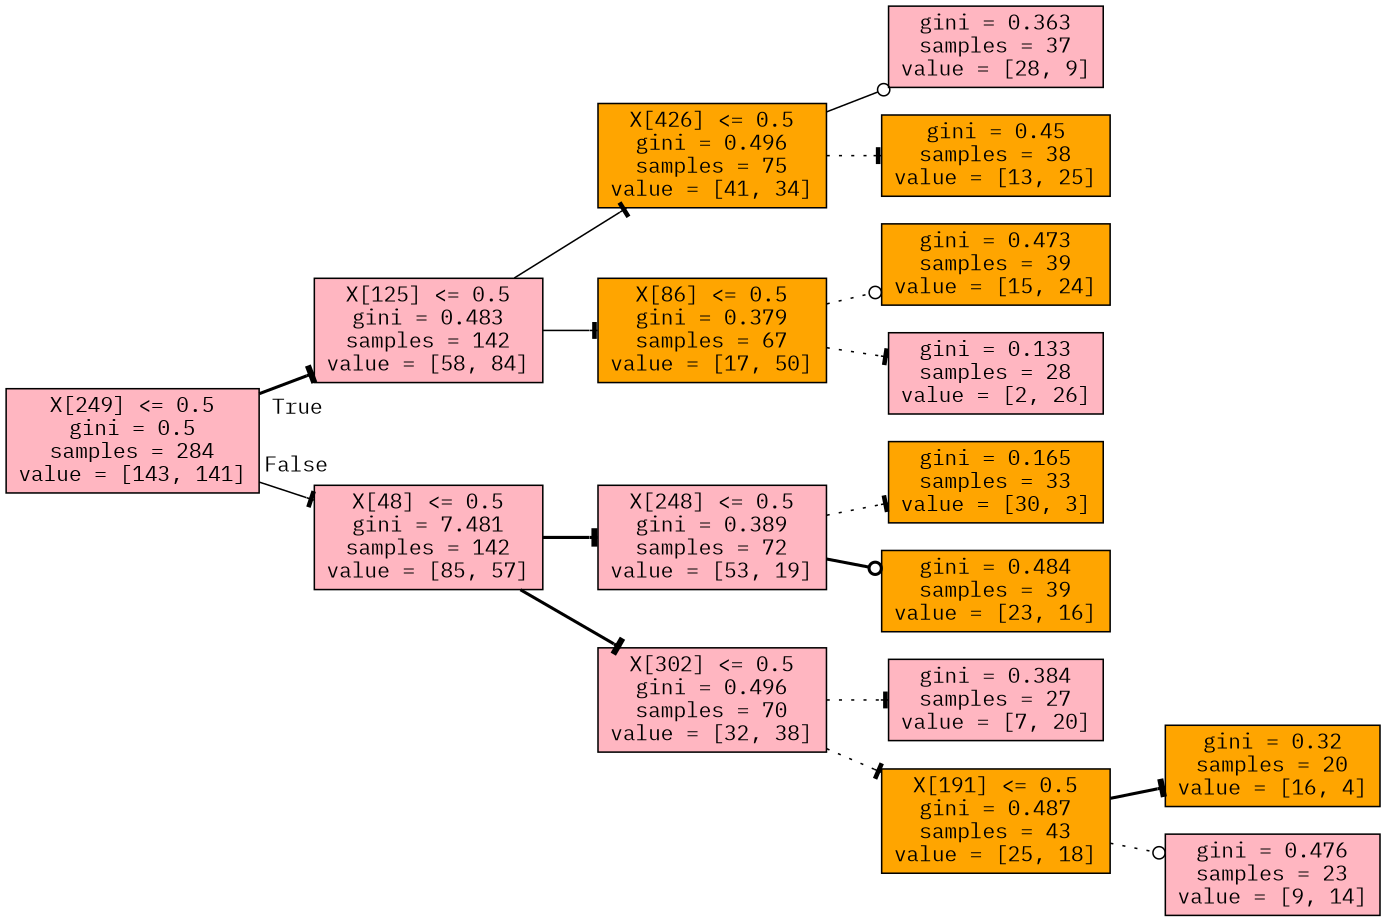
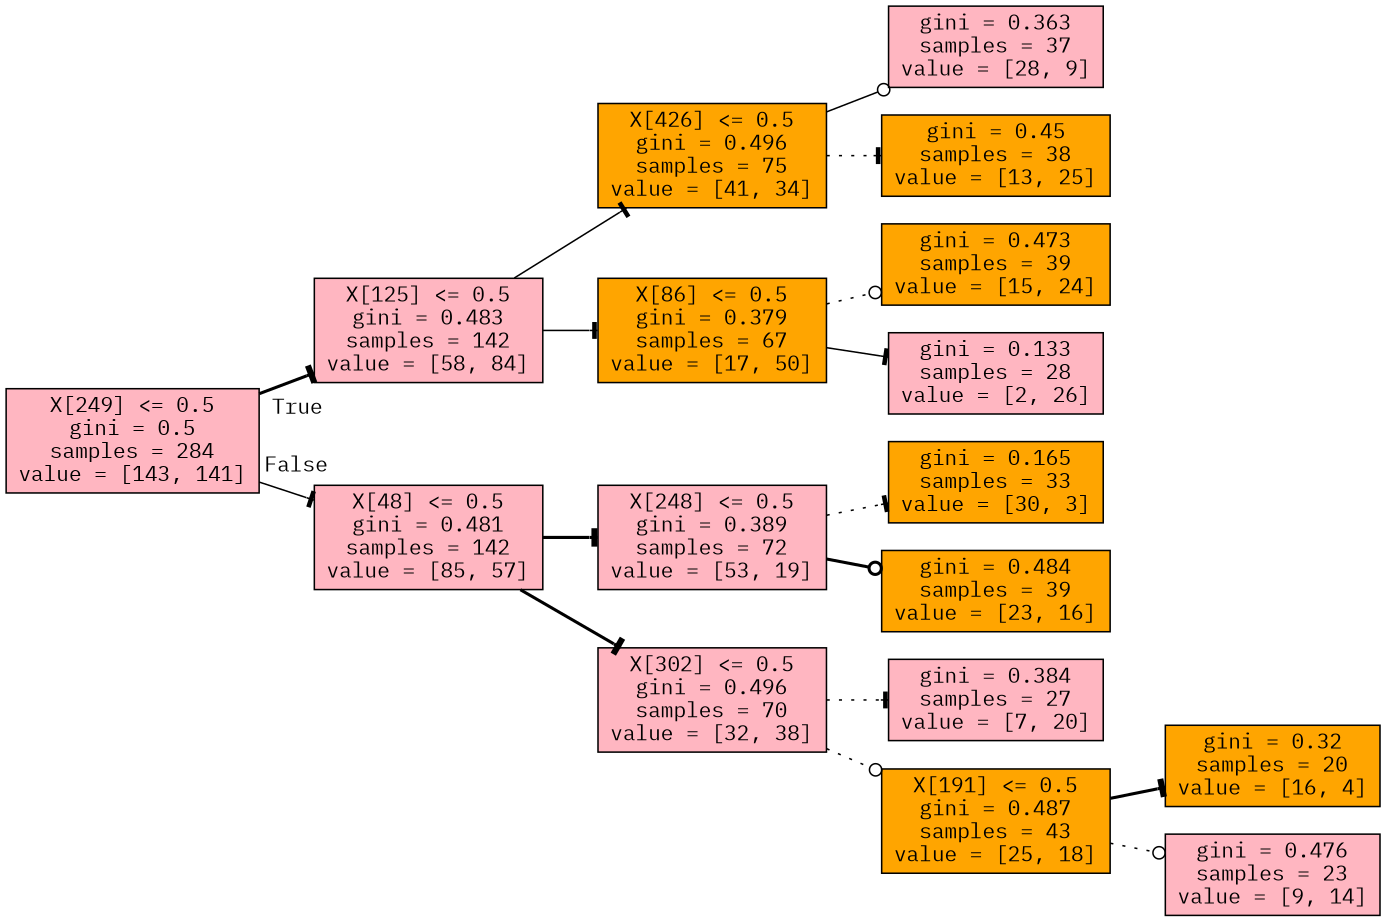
(854, 352) -> (854, 352)
(429, 537) -> (429, 537)
(850, 759) -> (848, 758)
